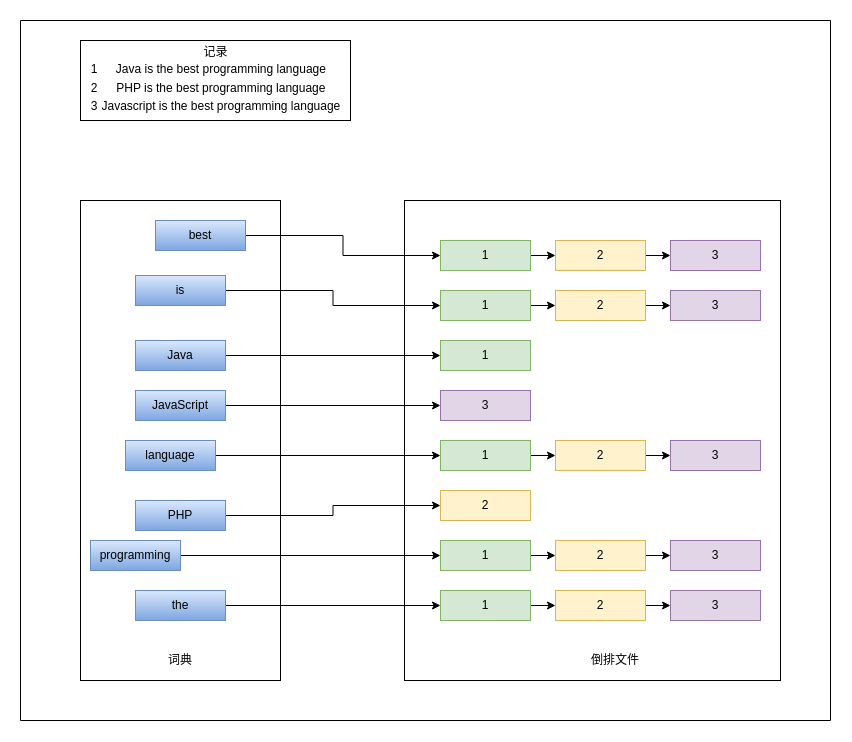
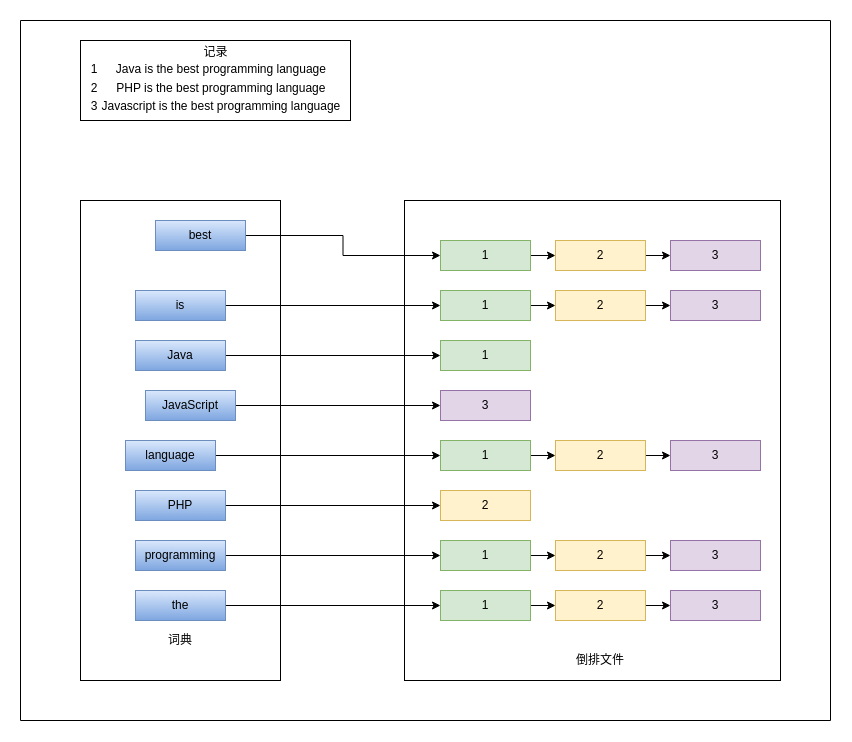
(181, 291) -> (181, 306)
(181, 406) -> (191, 406)
(181, 516) -> (181, 506)
(136, 556) -> (181, 556)
(181, 661) -> (181, 641)
(616, 661) -> (601, 661)
